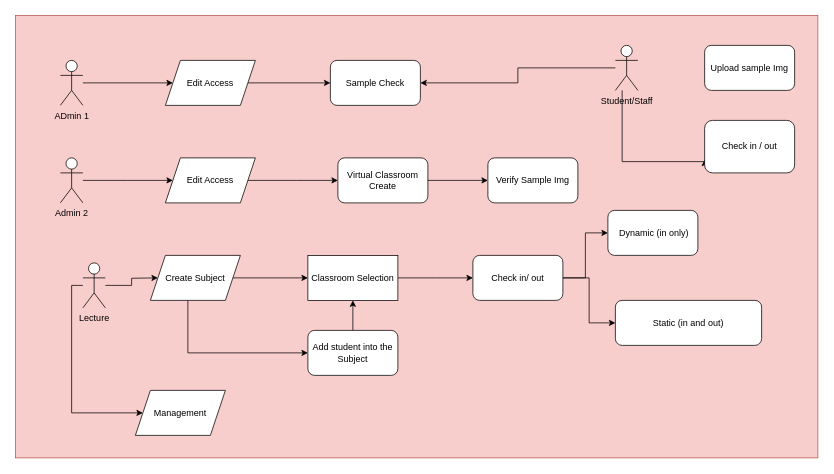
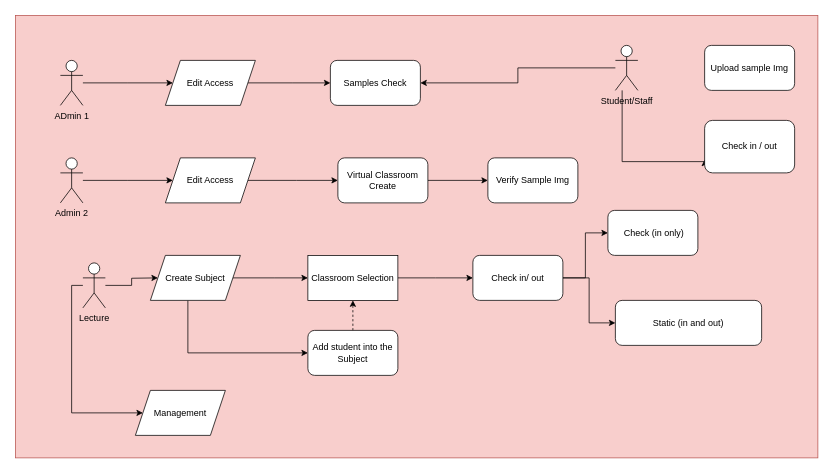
(375, 83) -> (375, 83)
(653, 233) -> (653, 233)
(353, 318) -> (353, 318)
